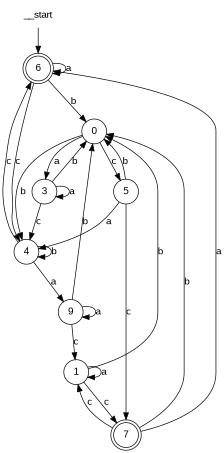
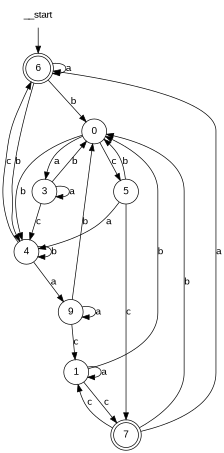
(18, 162) -> (18, 162)
